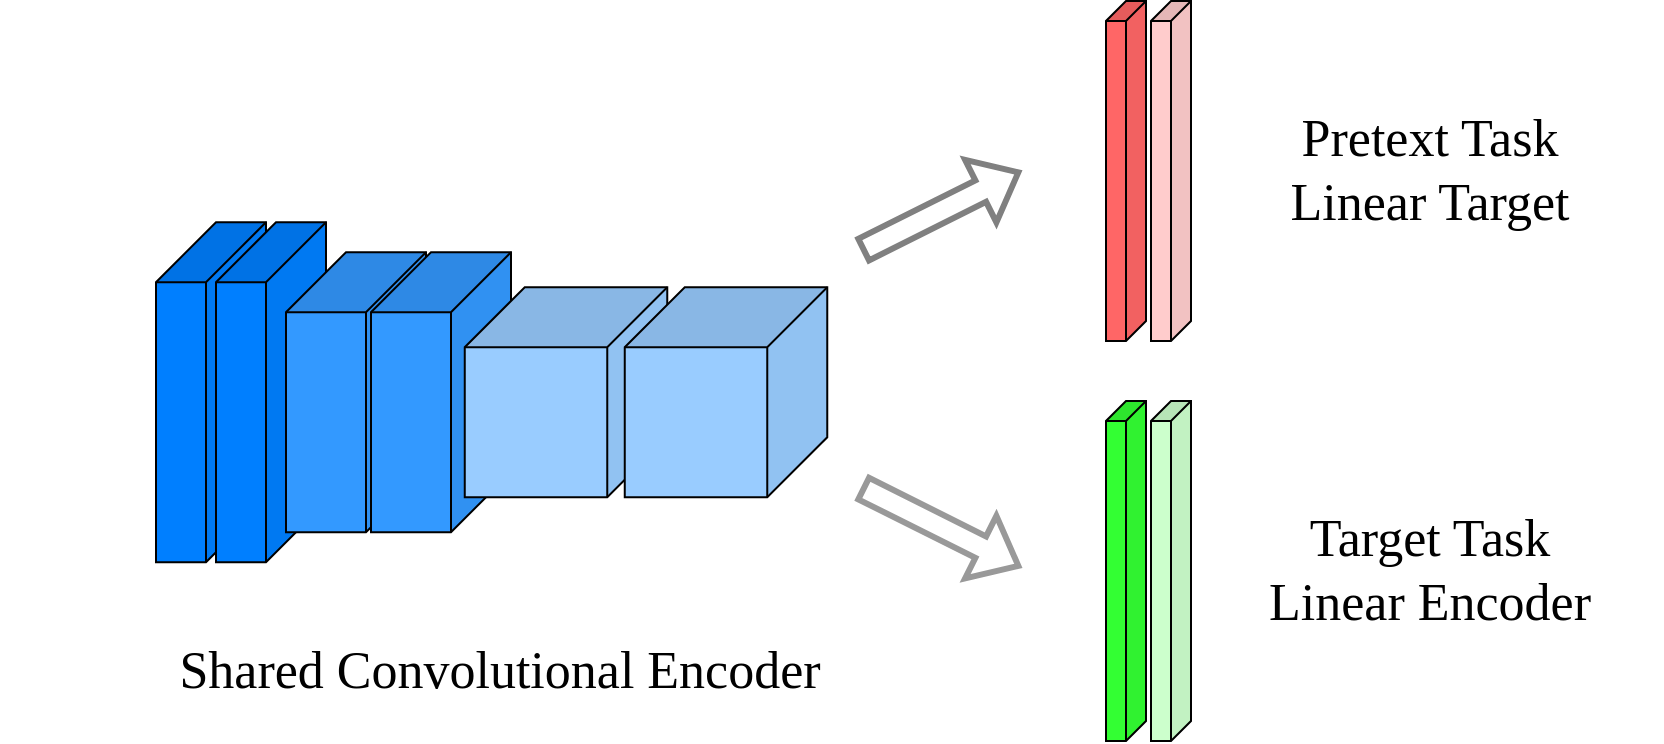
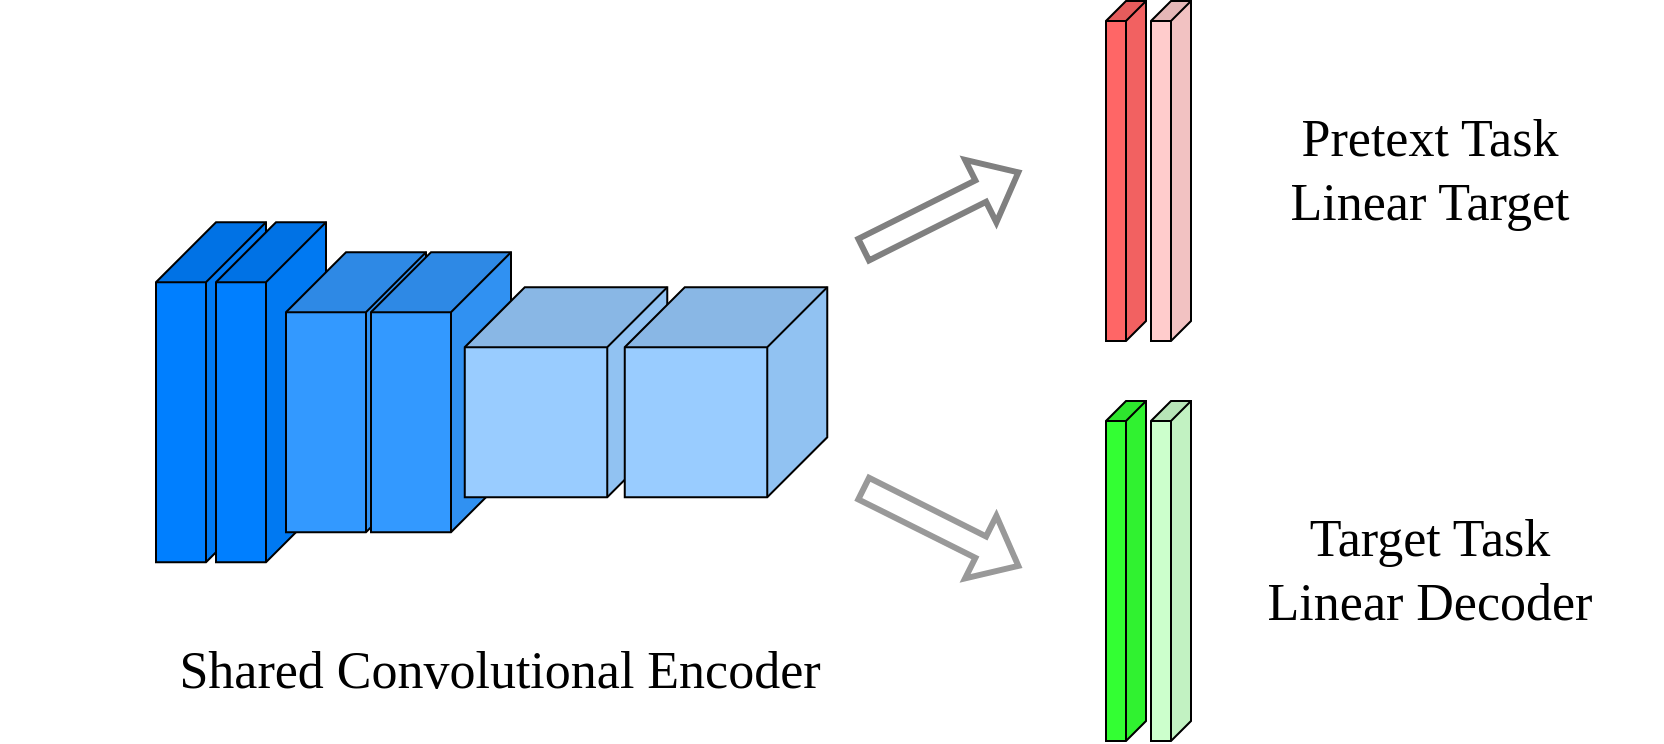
(1431, 571) -> (1431, 571)
